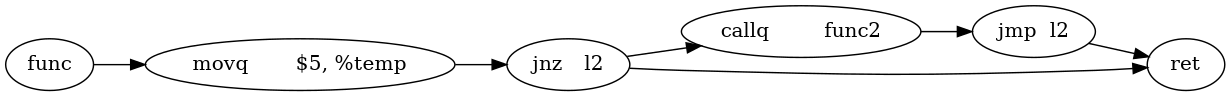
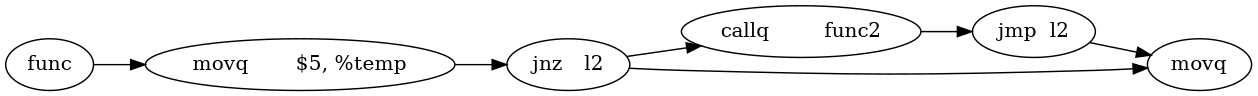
(1186, 65) -> (1199, 65)
